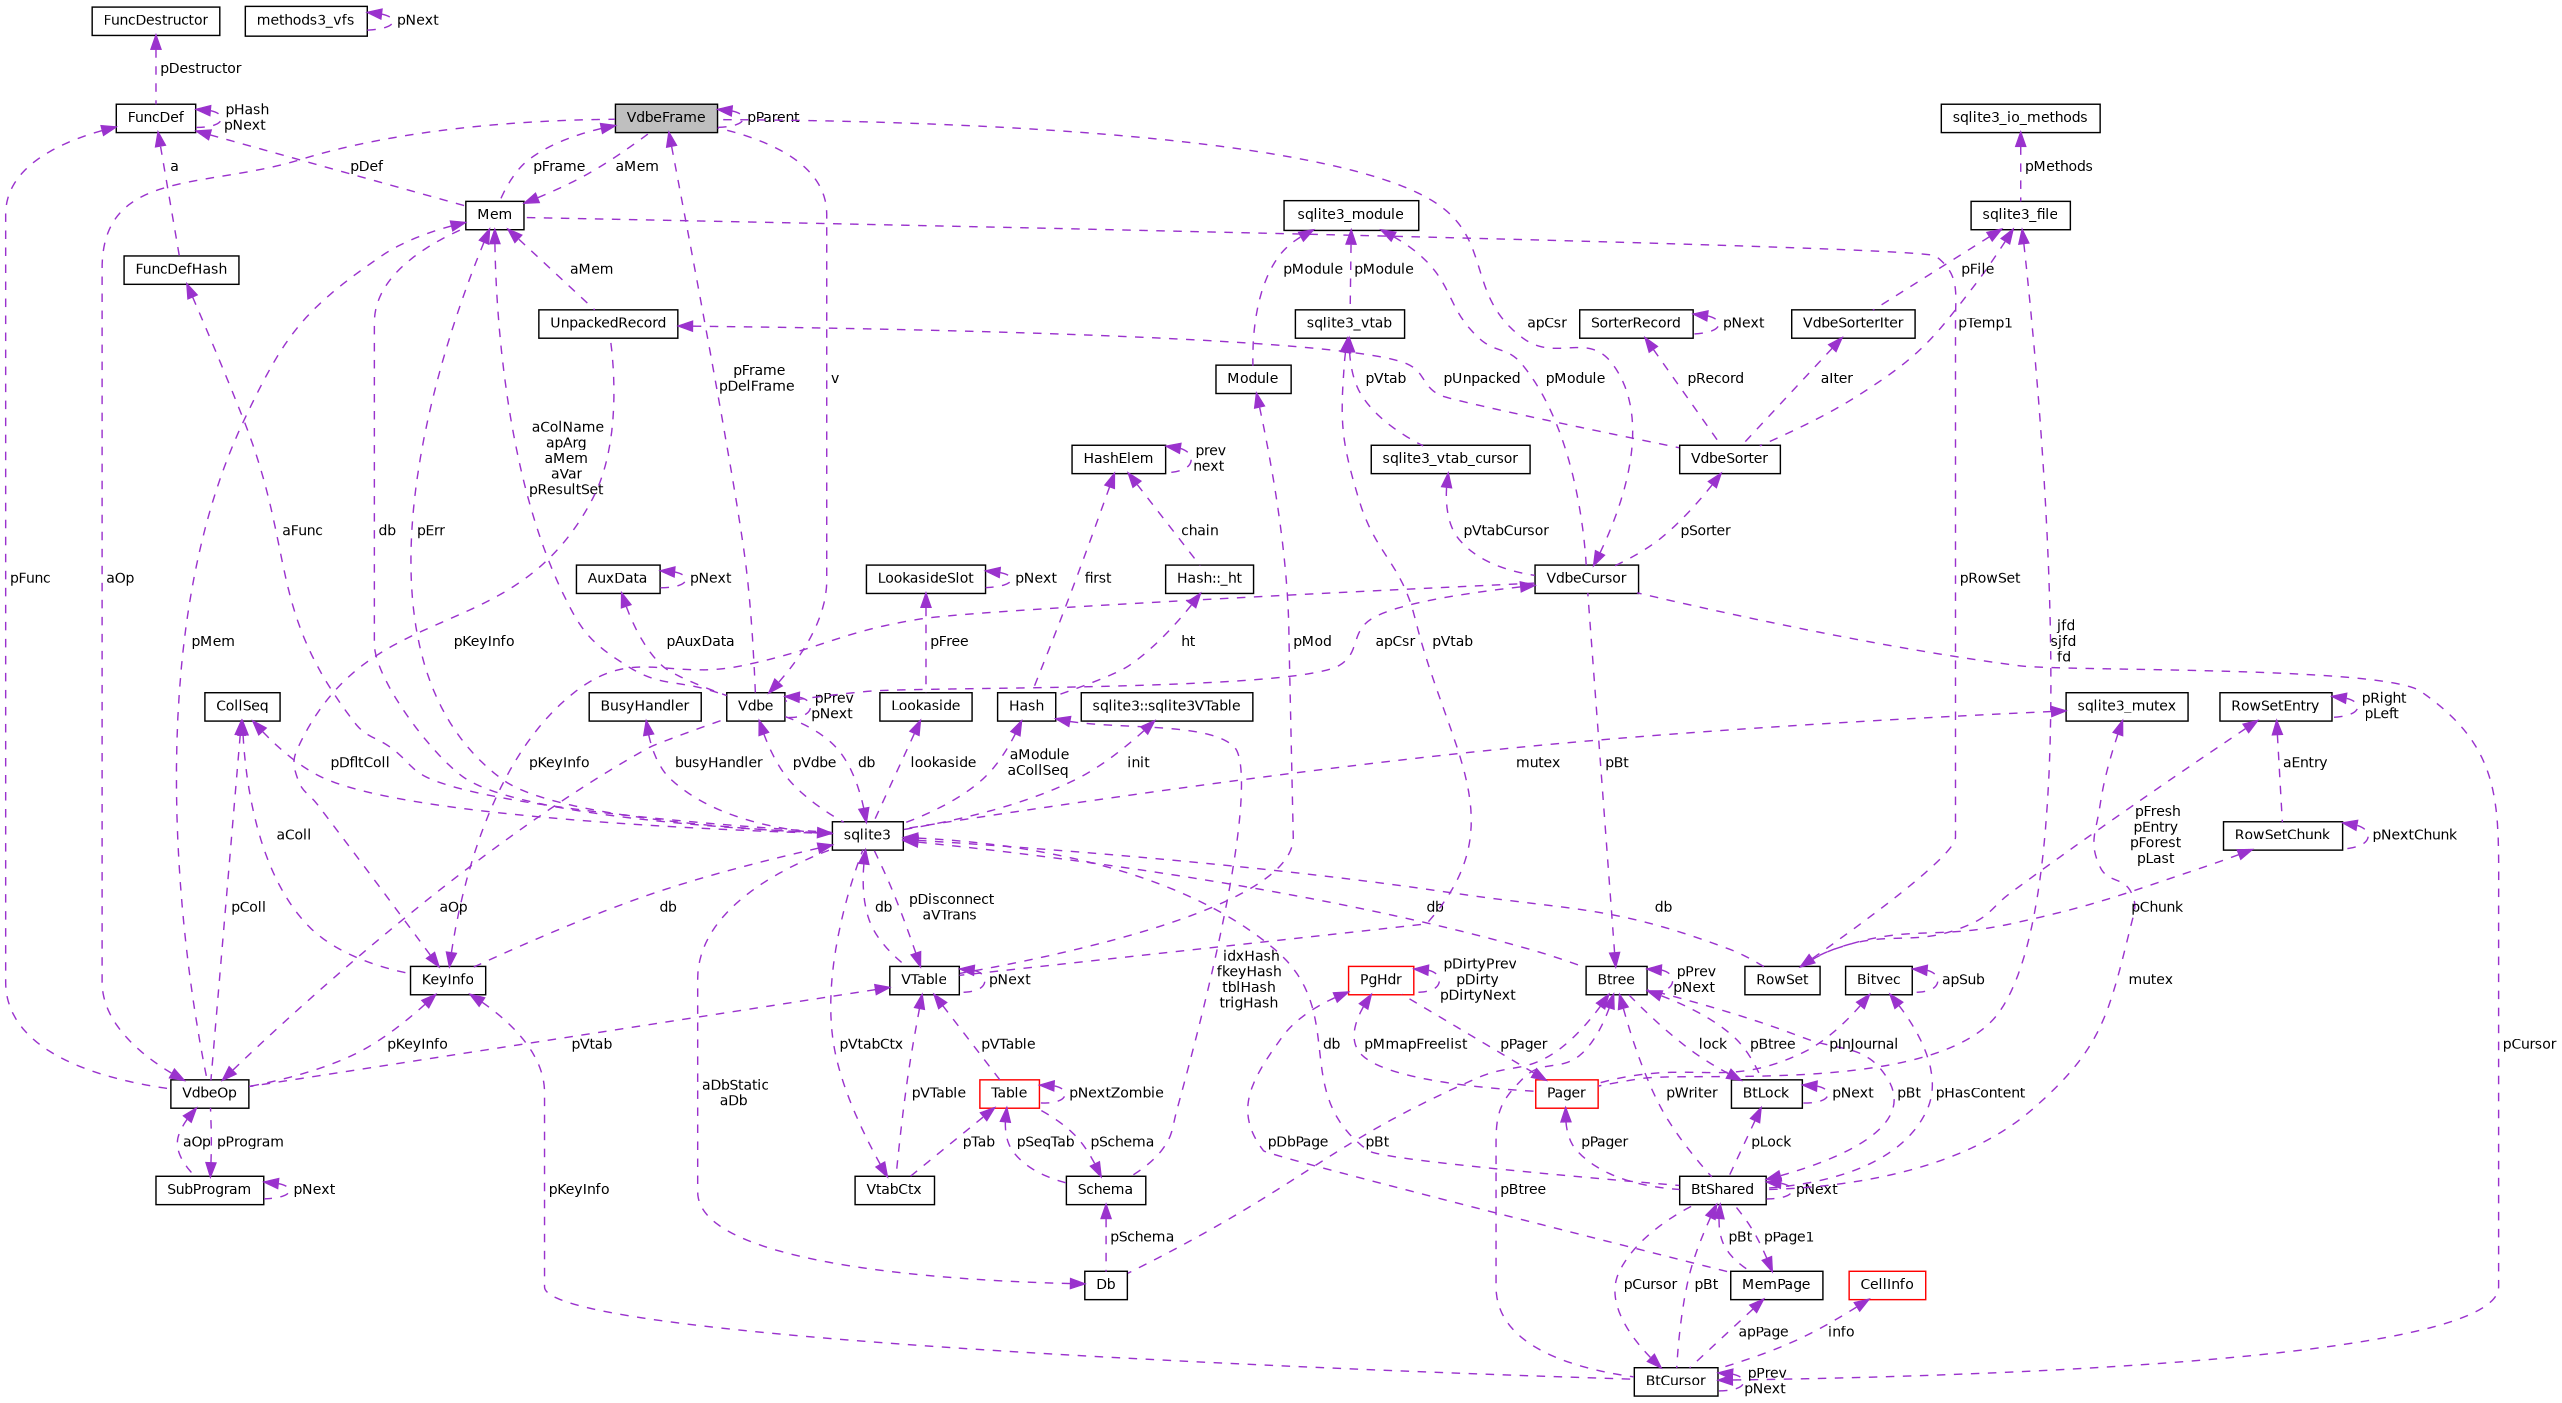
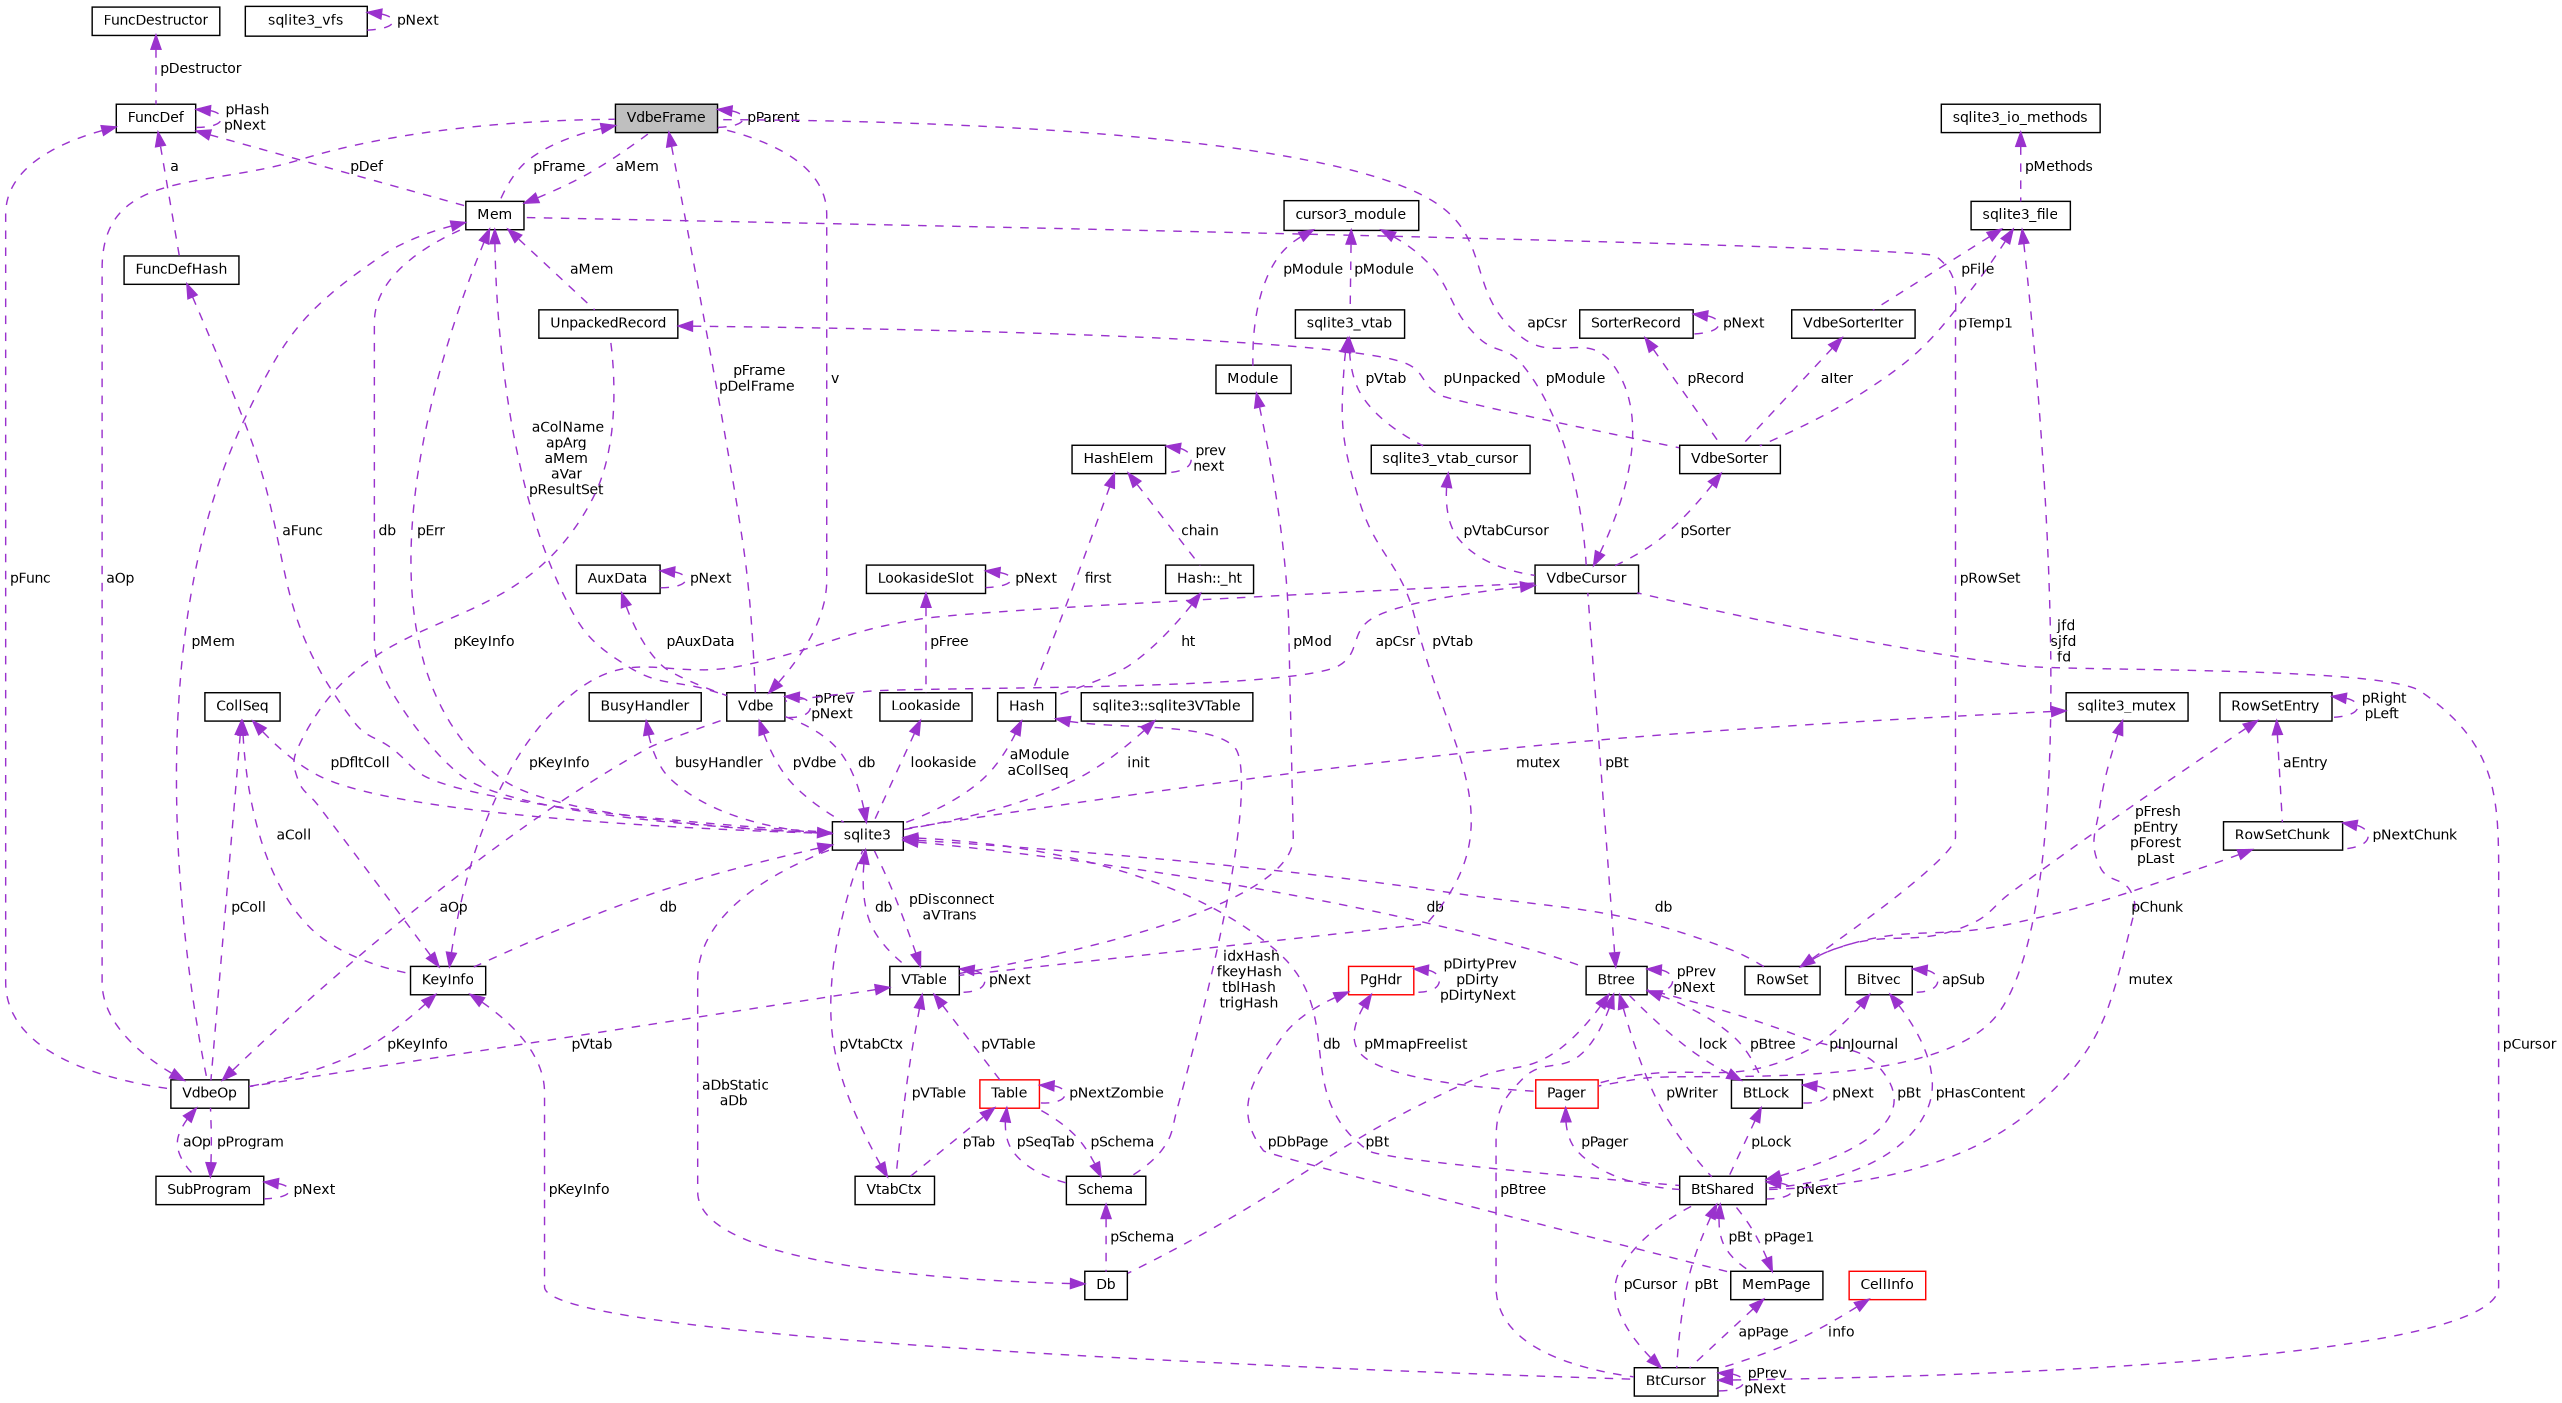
(306, 21) -> (306, 21)
(1351, 216) -> (1351, 216)
(1468, 1034) -> none
